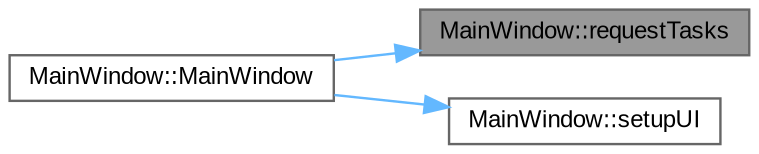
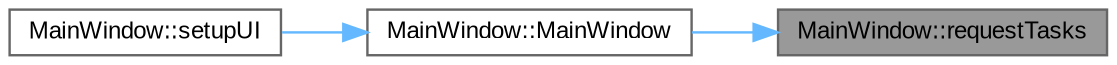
(379, 100) -> (313, 32)
